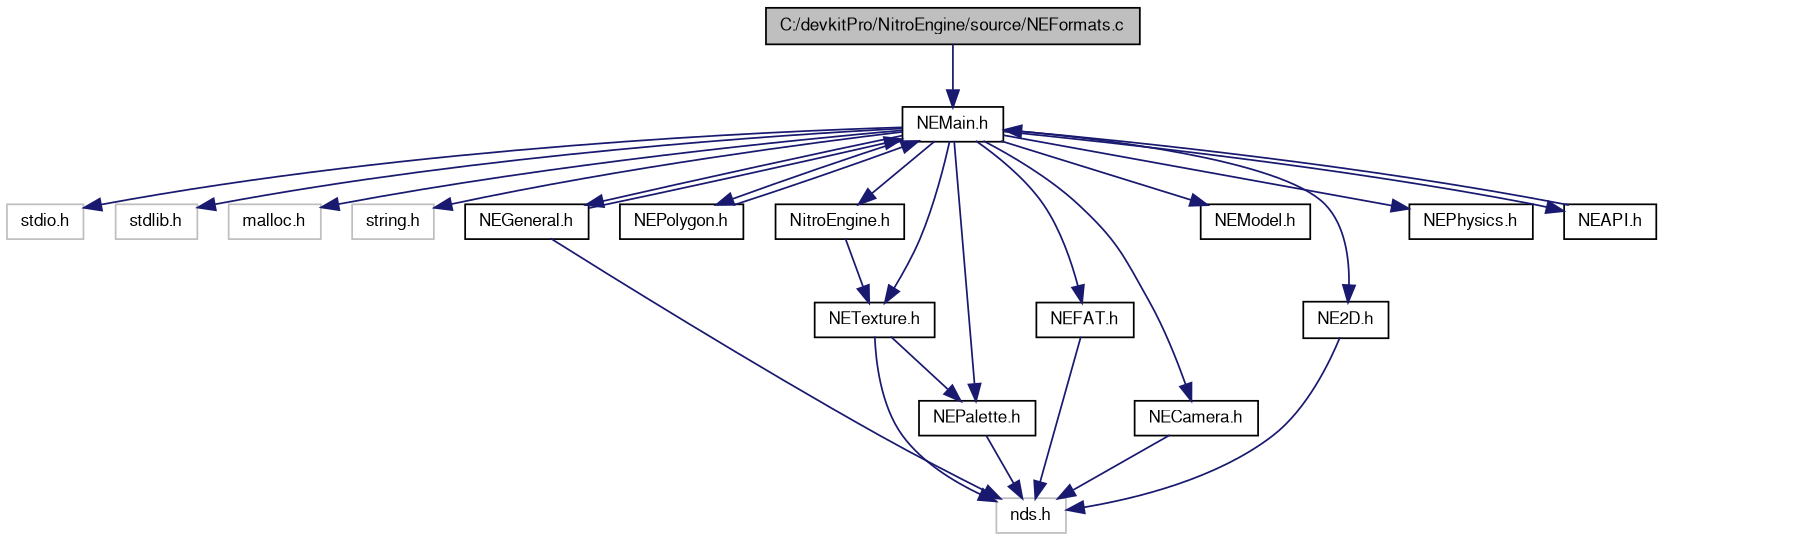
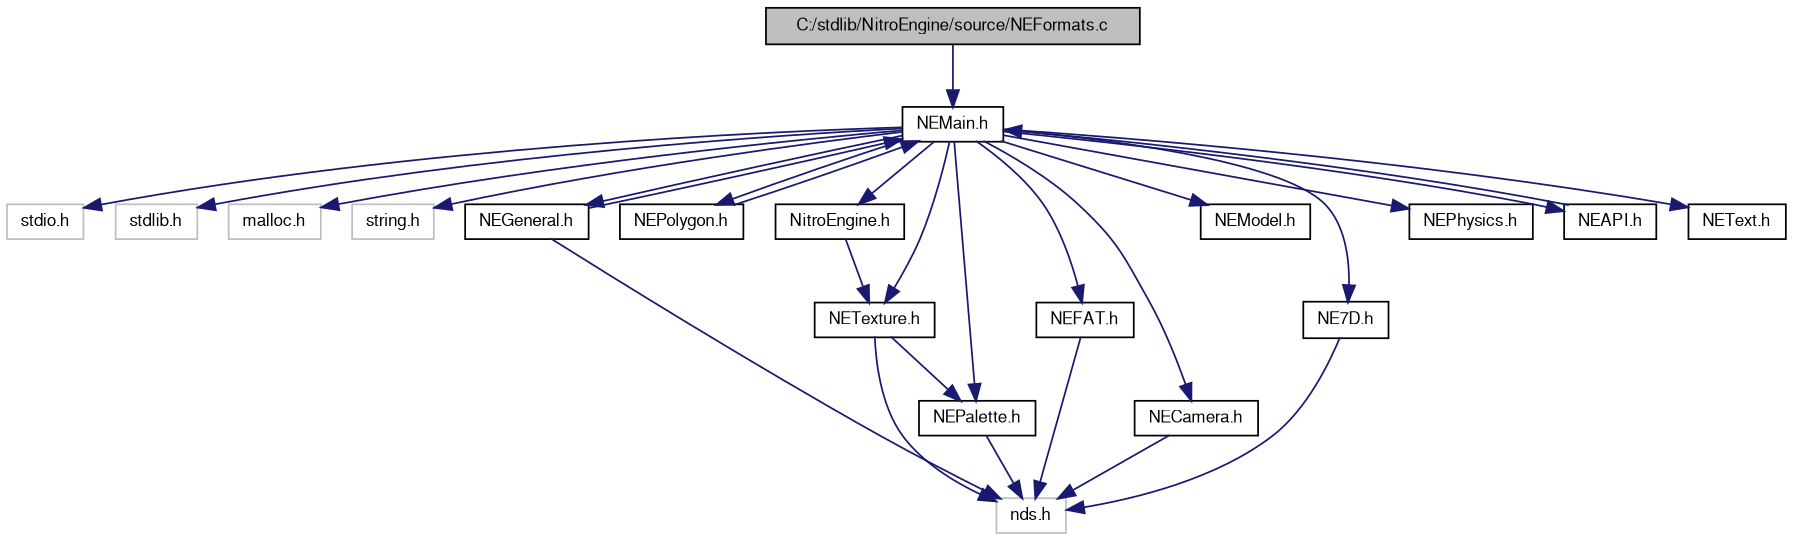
(953, 26) -> (953, 26)
none -> (1737, 222)
(1346, 320) -> (1346, 320)
